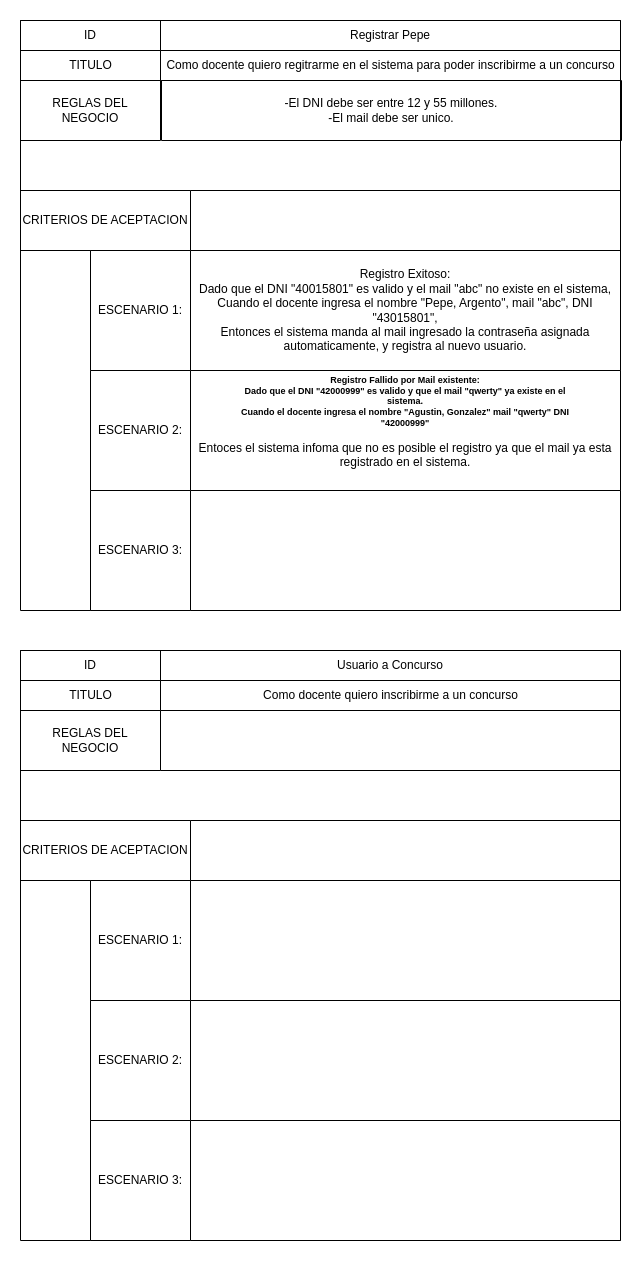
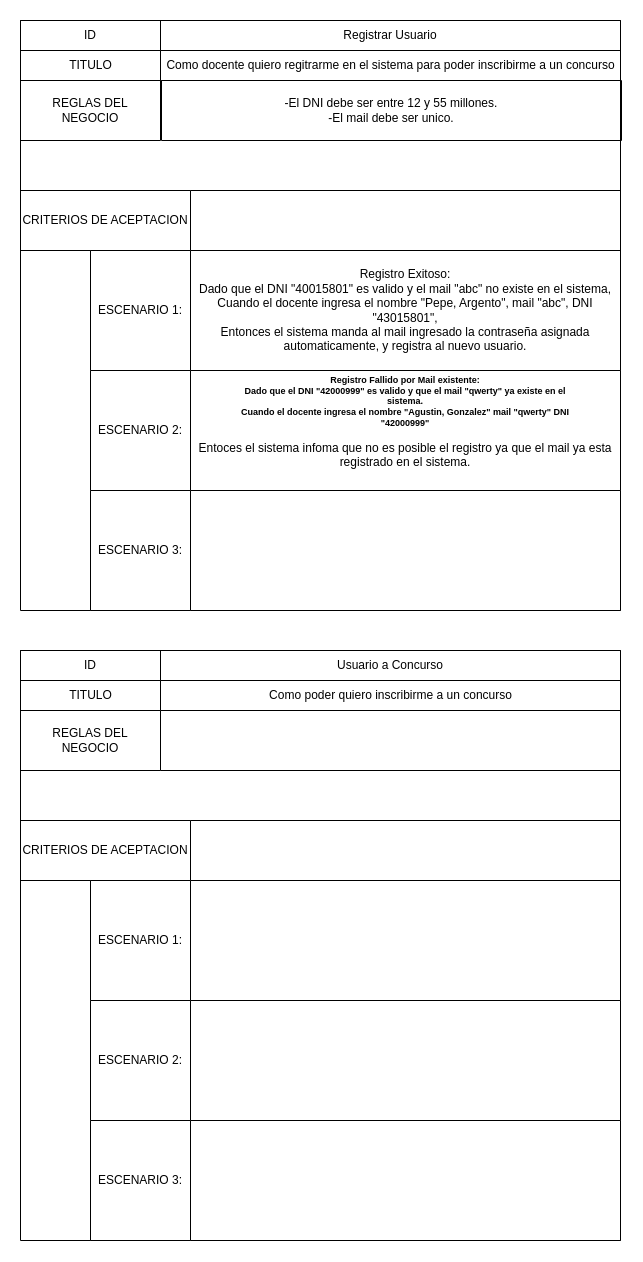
(391, 36) -> (391, 36)
(391, 696) -> (391, 696)
